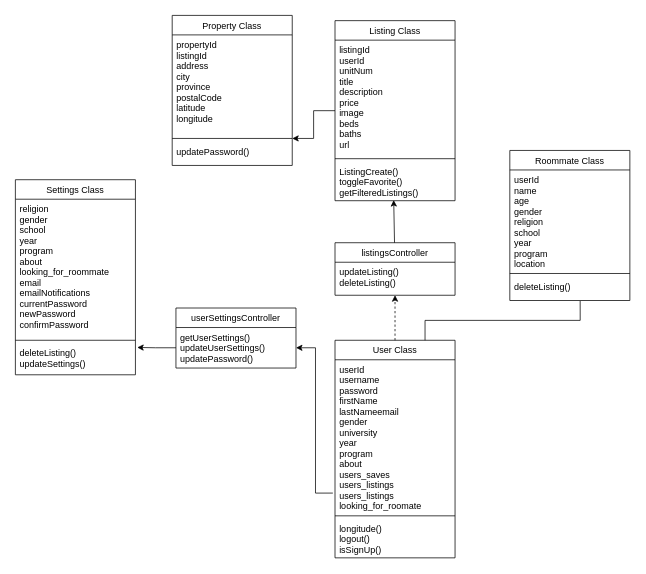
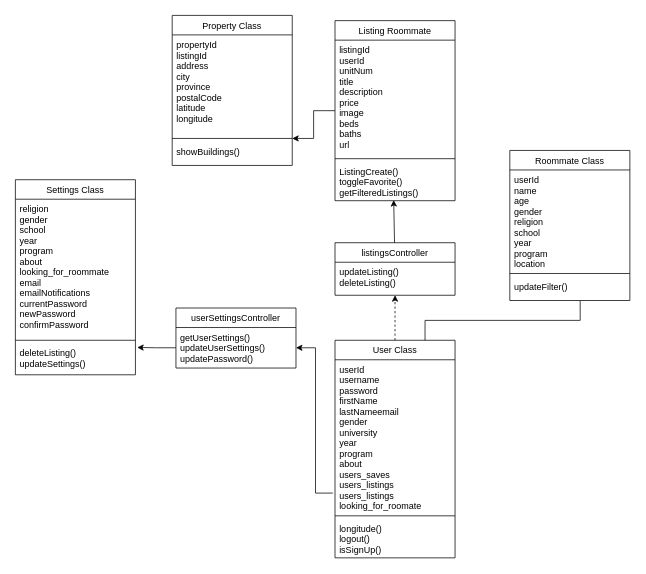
(395, 31) -> (395, 31)
(217, 152) -> (211, 152)
(548, 287) -> (547, 287)
